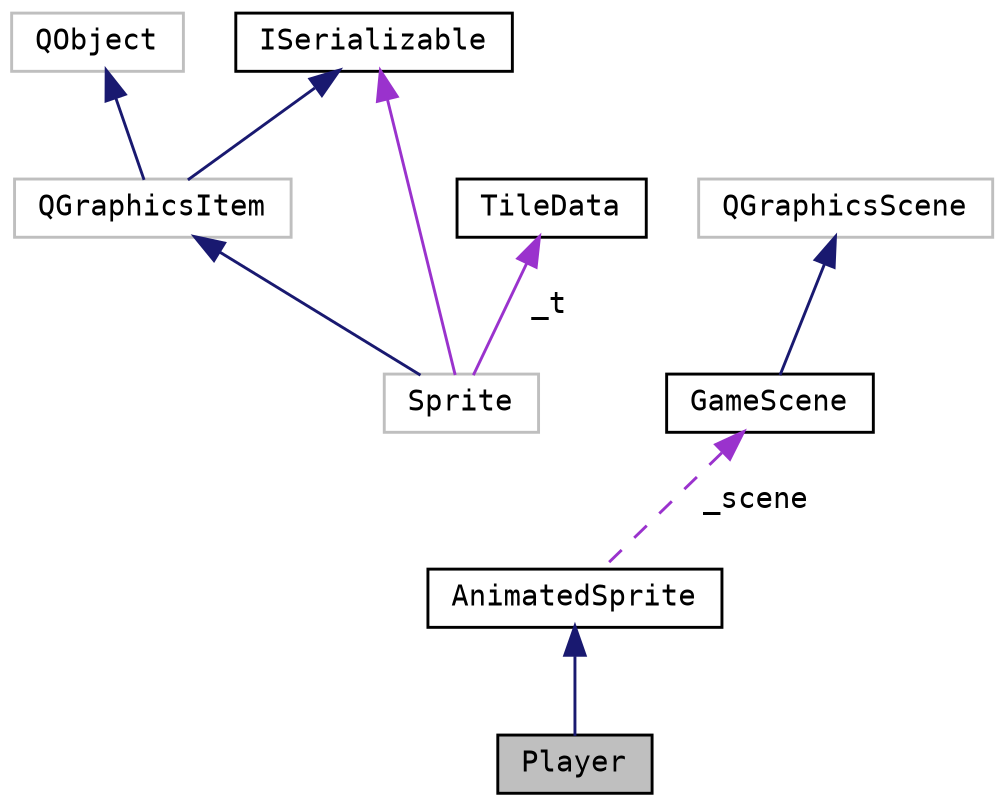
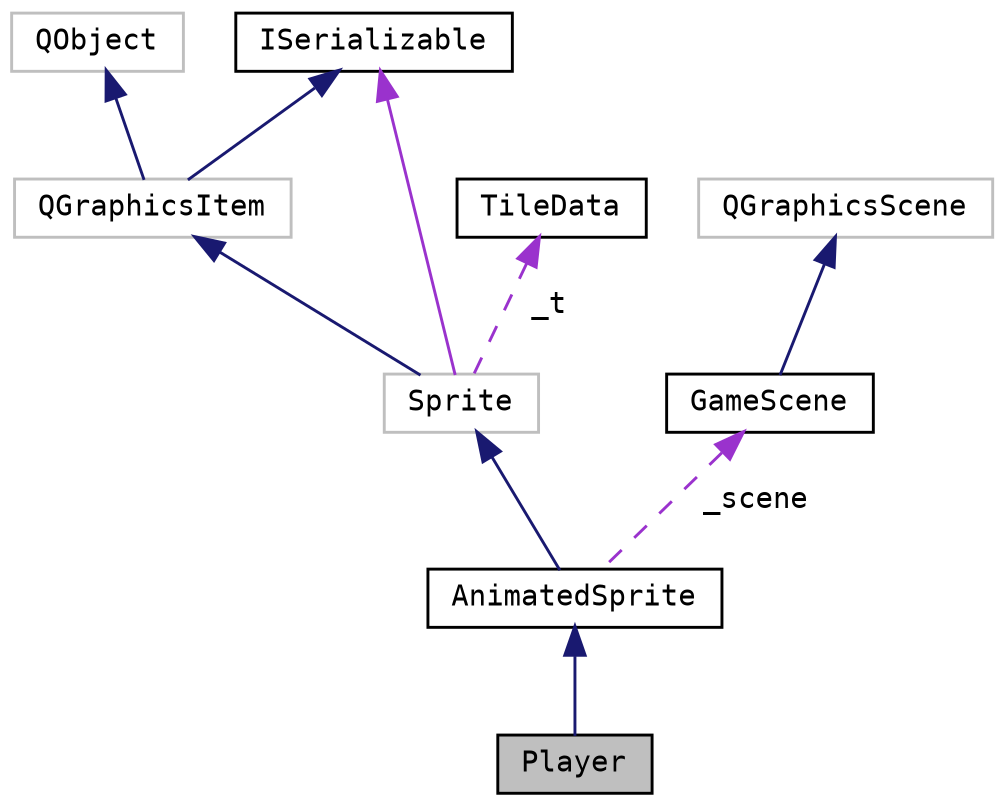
(500, 319) -> (500, 319)
none -> (526, 514)
